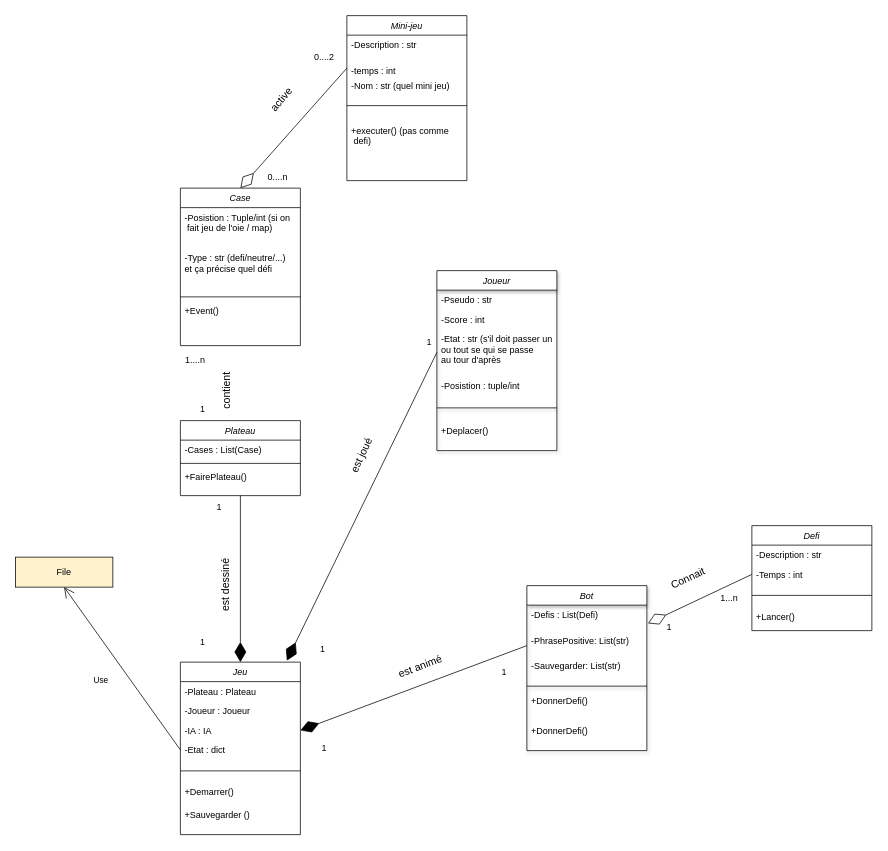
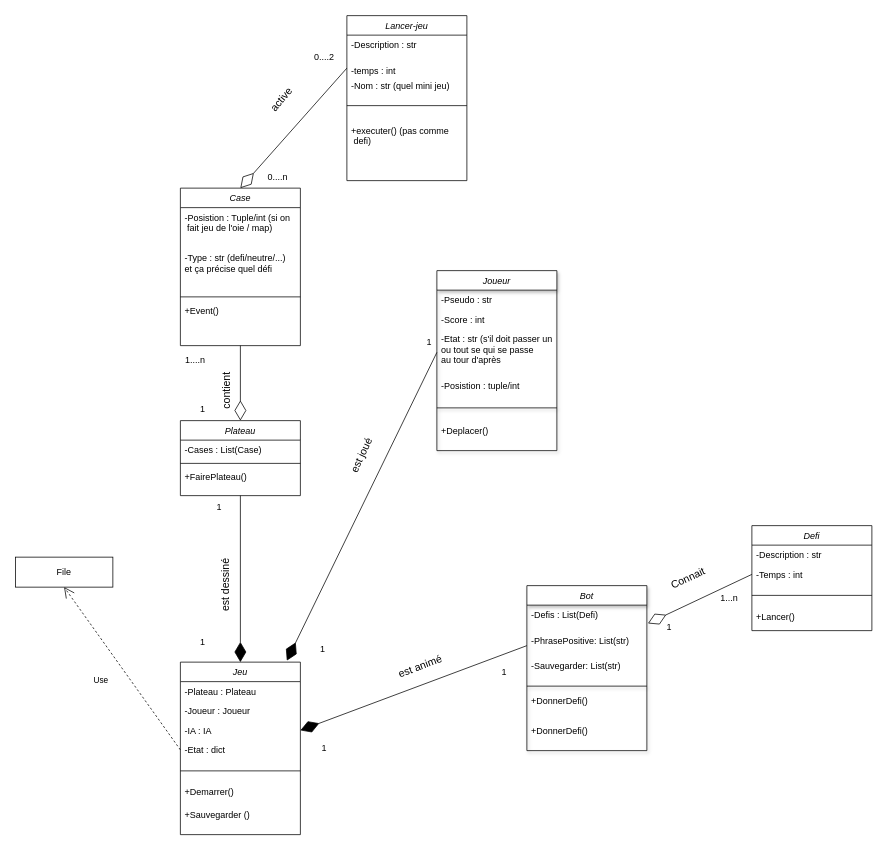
(407, 26) -> (407, 26)
none -> (240, 374)
(64, 572) -> (64, 572)
(122, 667) -> (122, 667)
